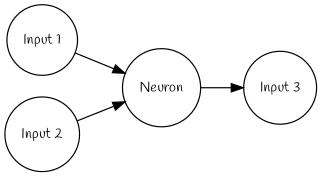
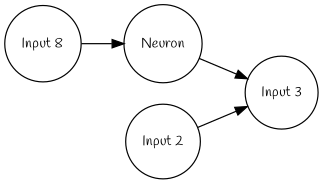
(42, 40) -> (43, 44)
(95, 114) -> (217, 119)
